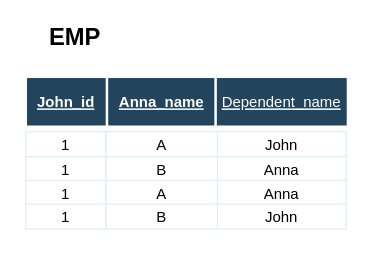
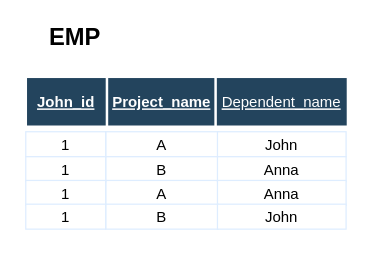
(161, 103) -> (161, 103)
